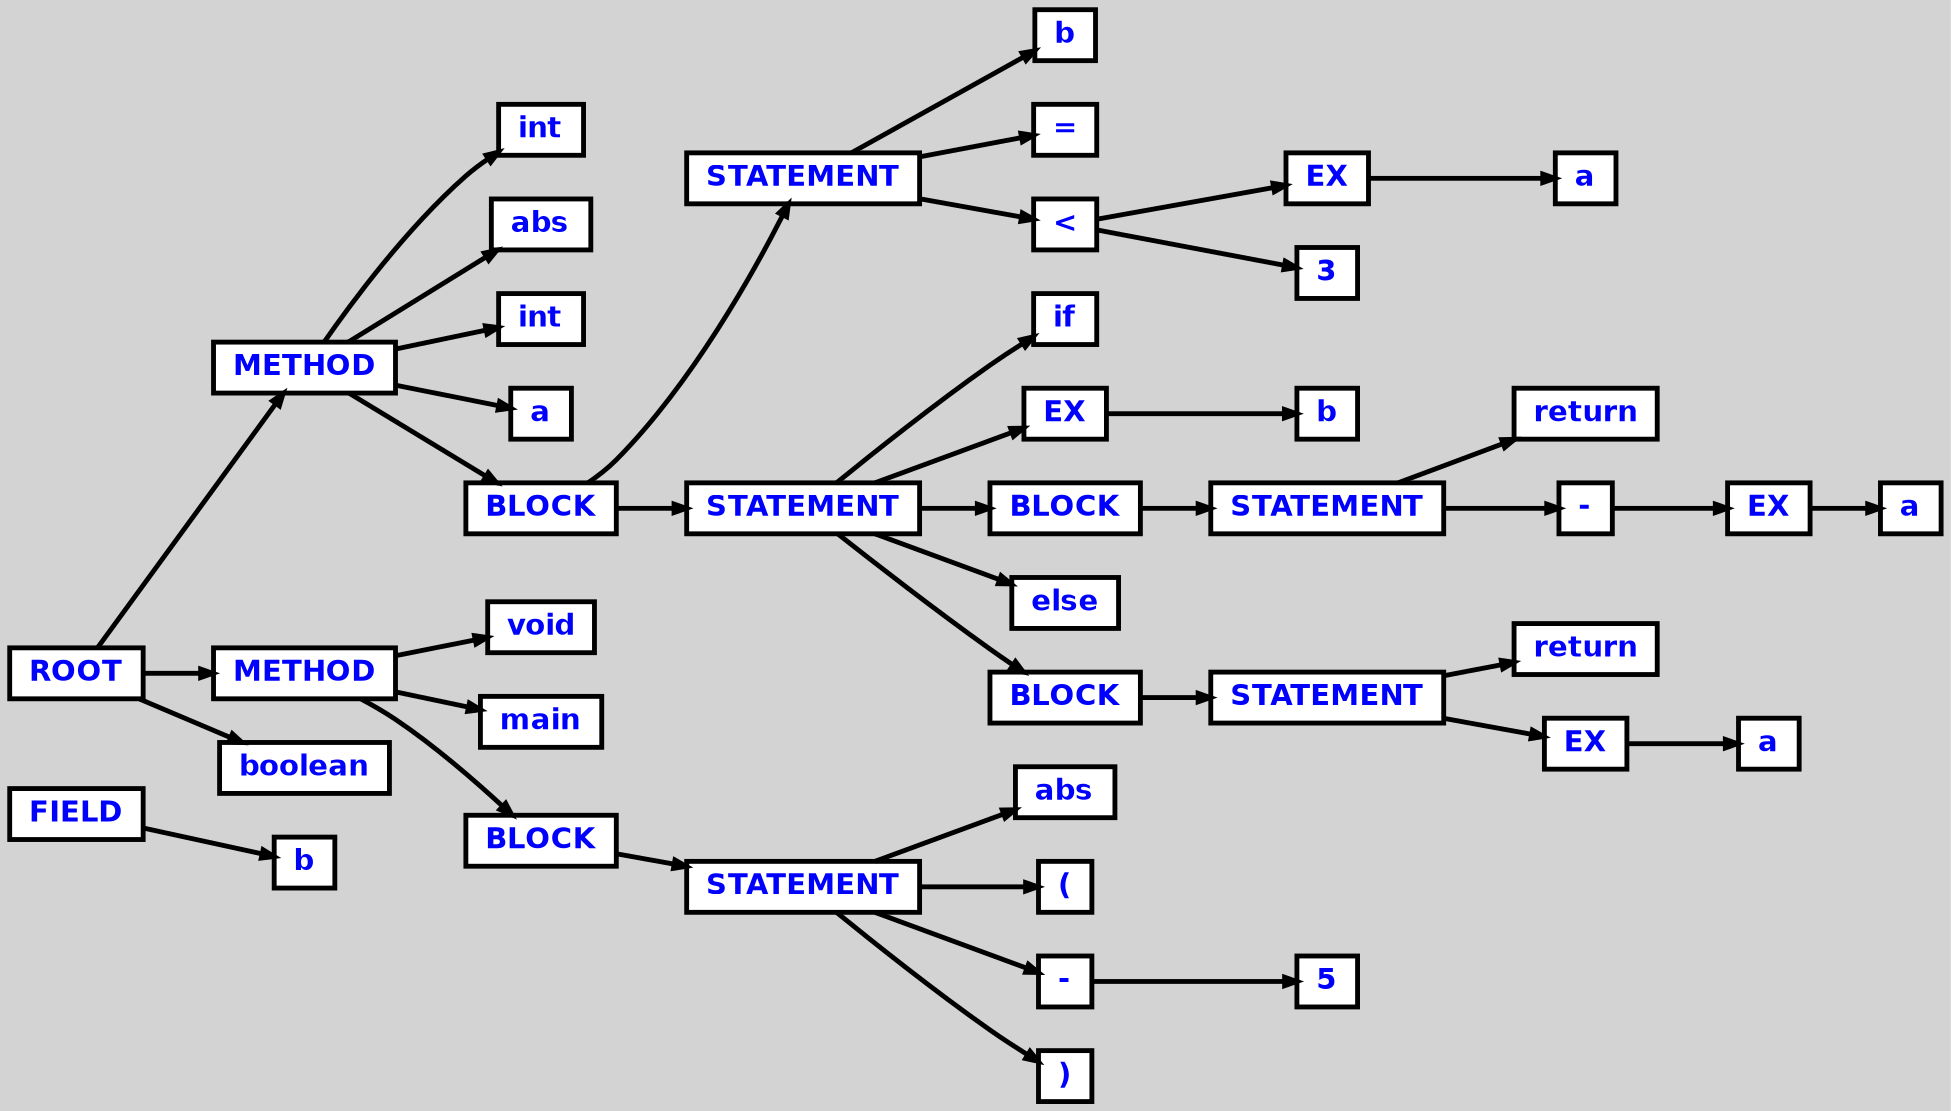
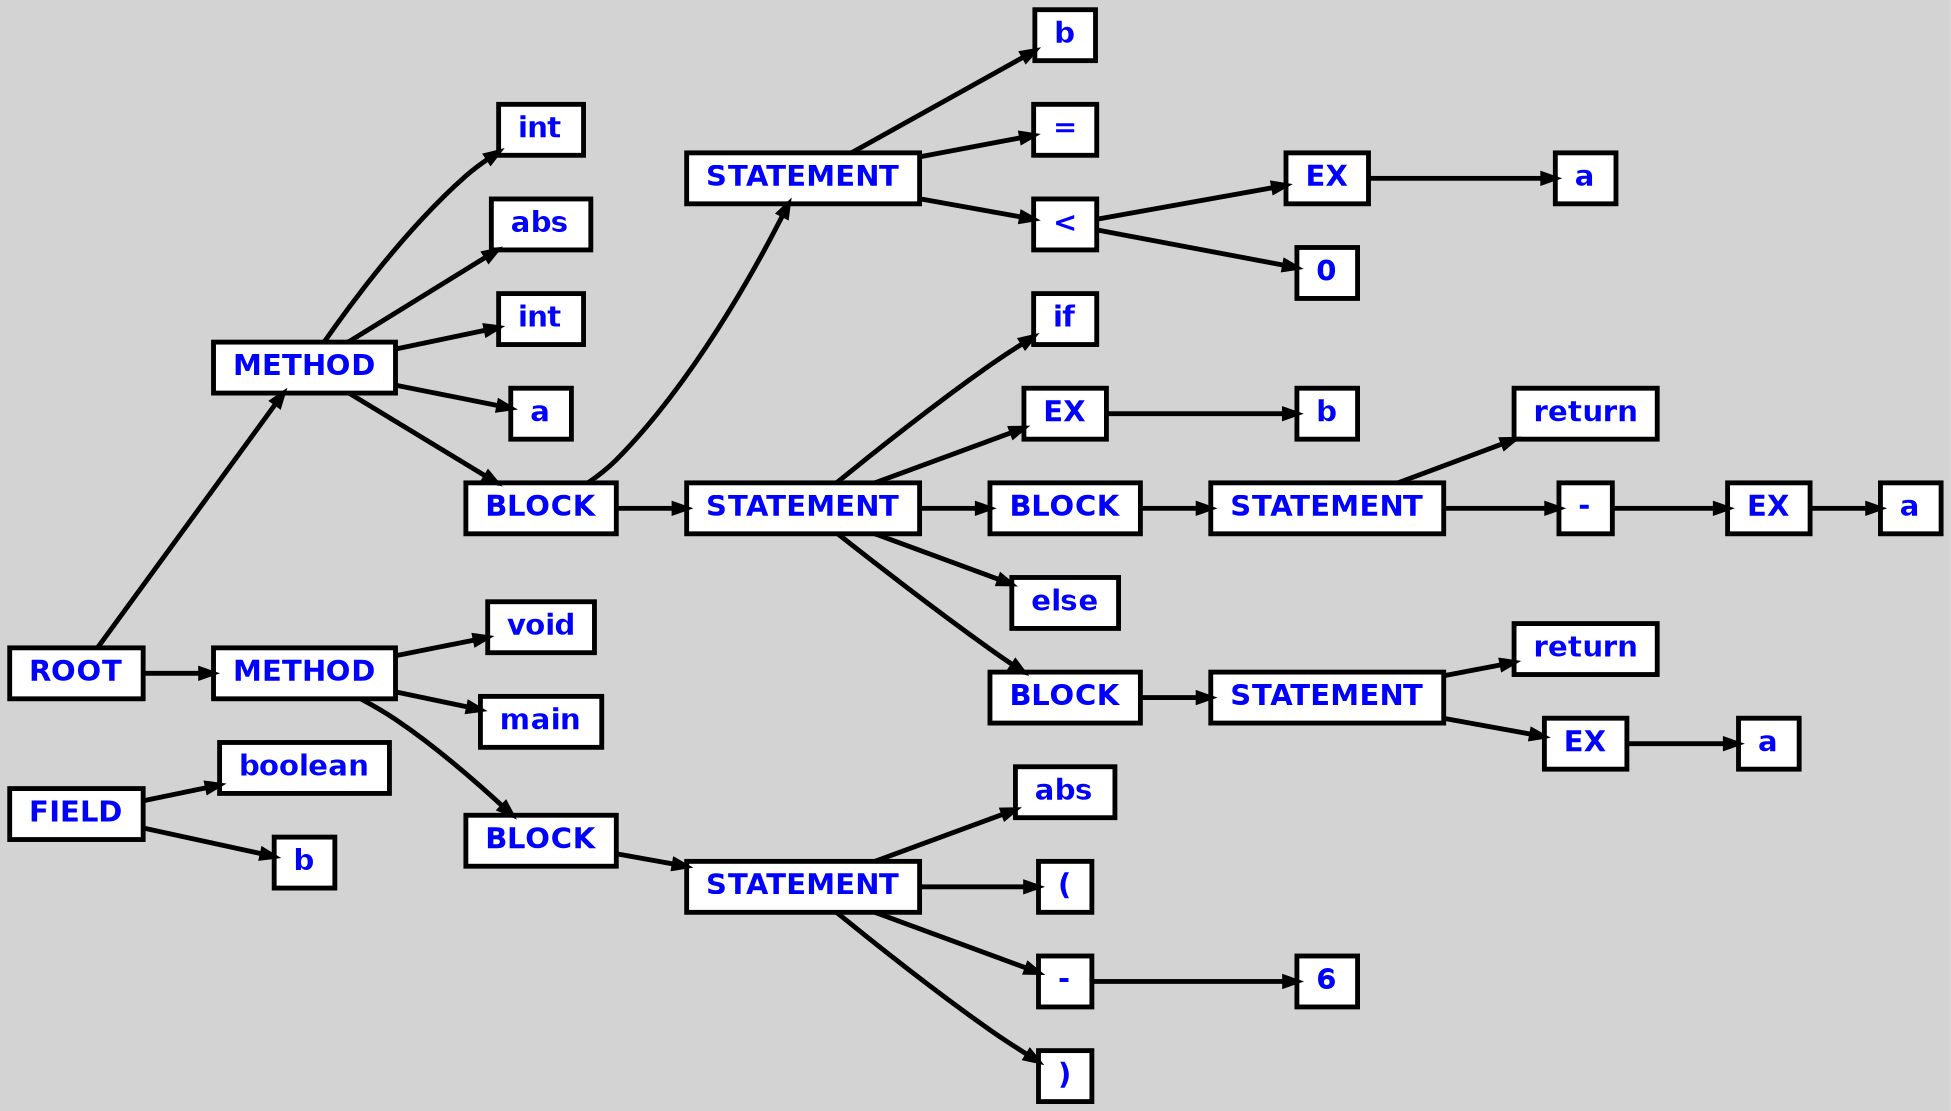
(1327, 273) -> (1327, 273)
(185, 718) -> (175, 794)
(1327, 981) -> (1327, 981)
